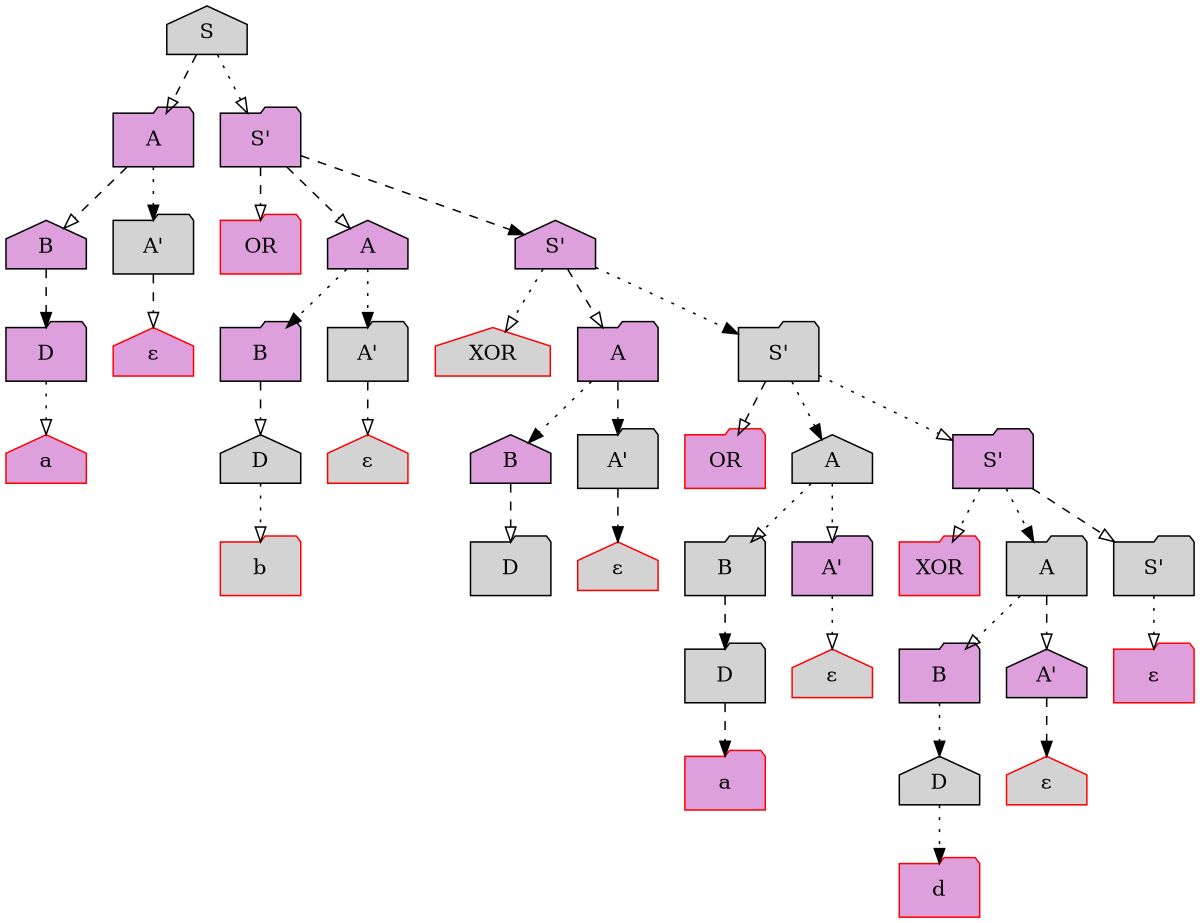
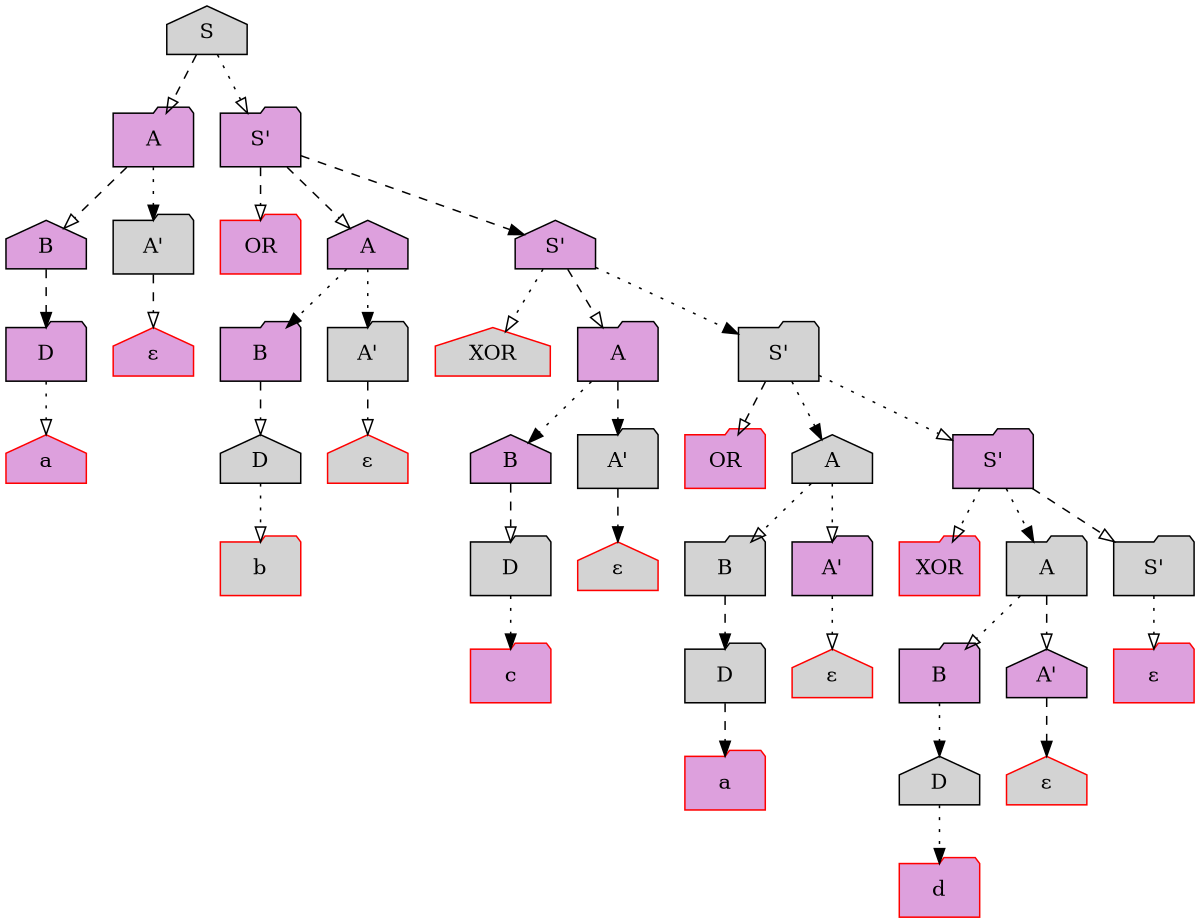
none -> (511, 676)
